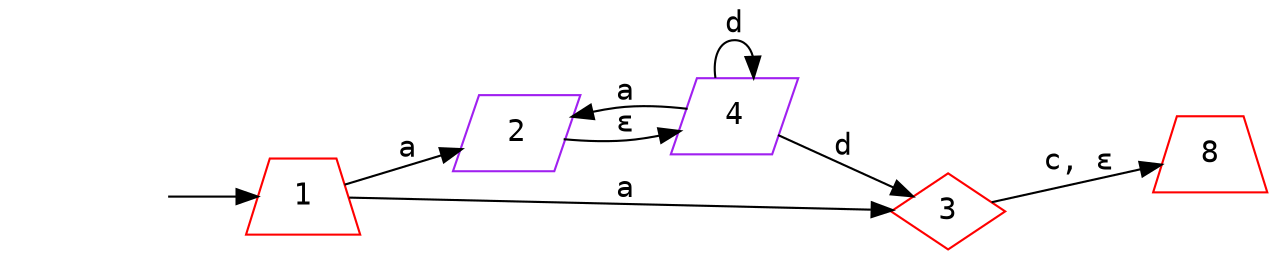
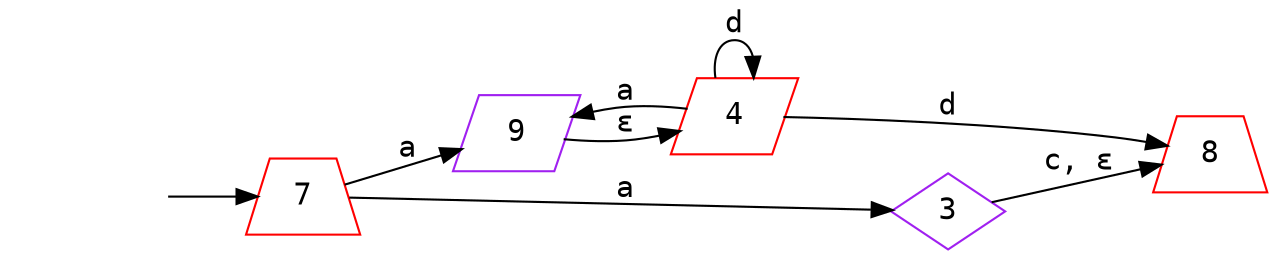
(735, 116) -> (735, 116)
(517, 133) -> (517, 133)
(836, 161) -> (965, 125)
(303, 197) -> (303, 197)
(948, 211) -> (948, 211)
